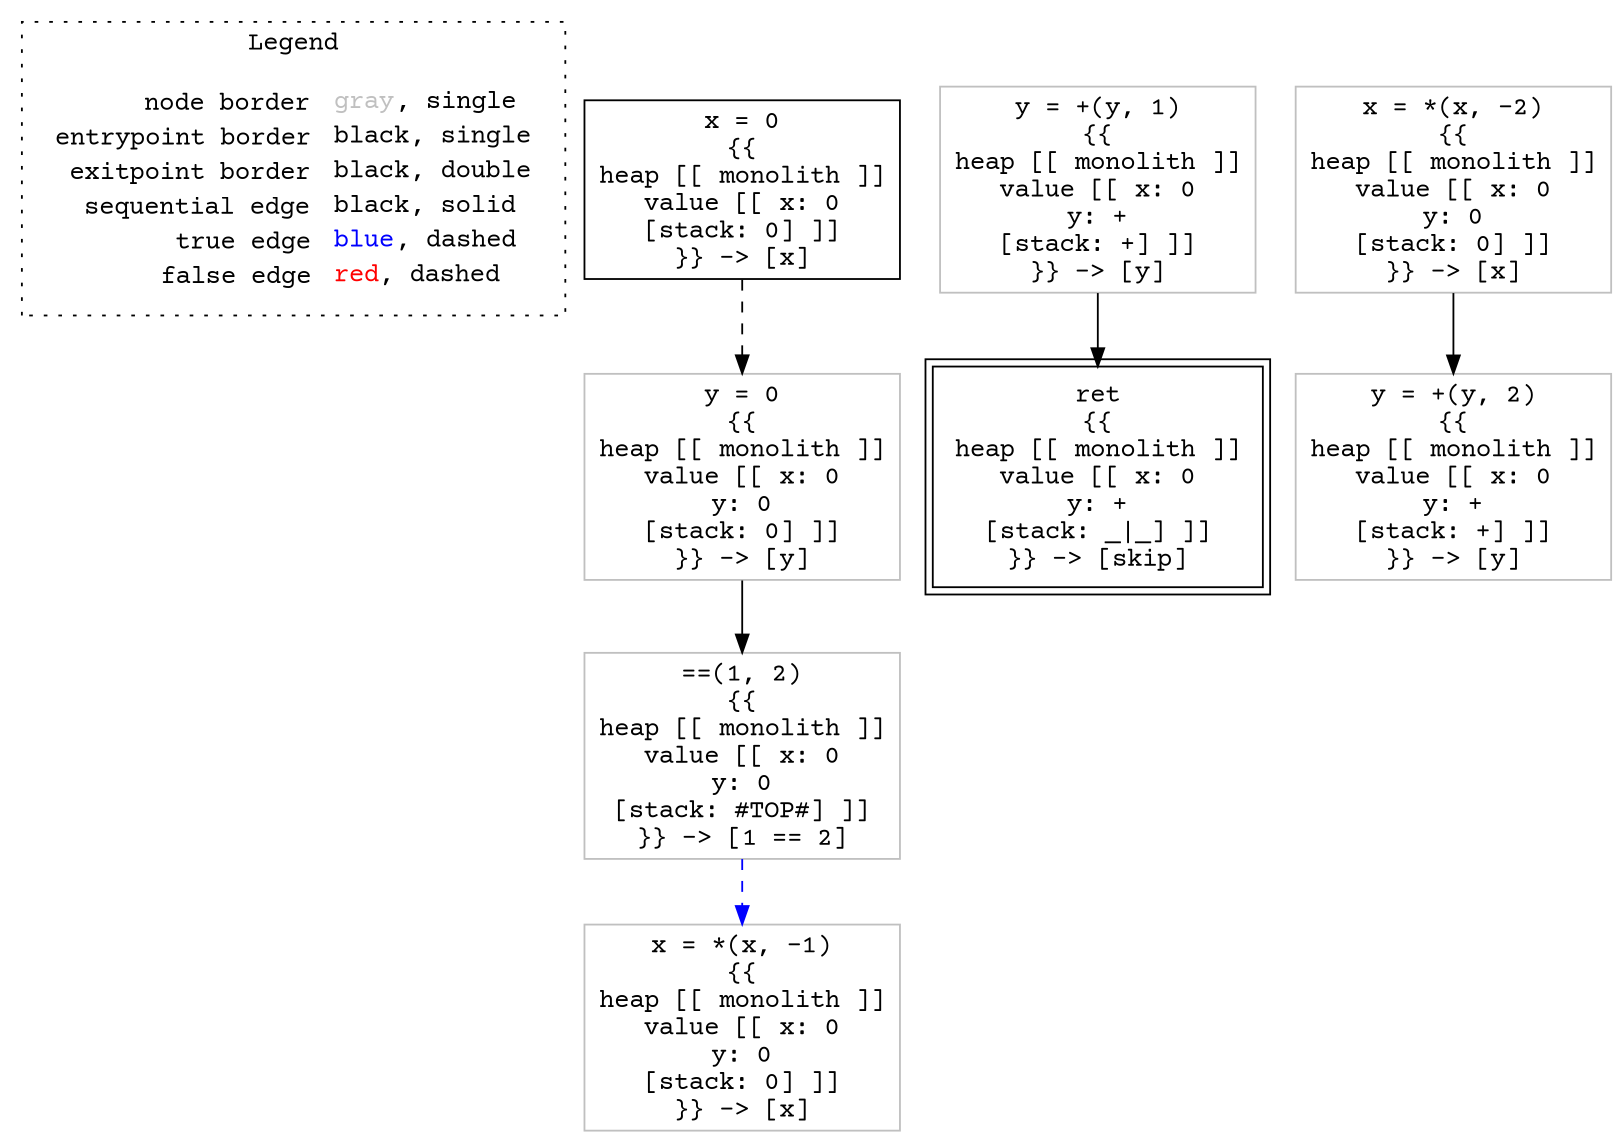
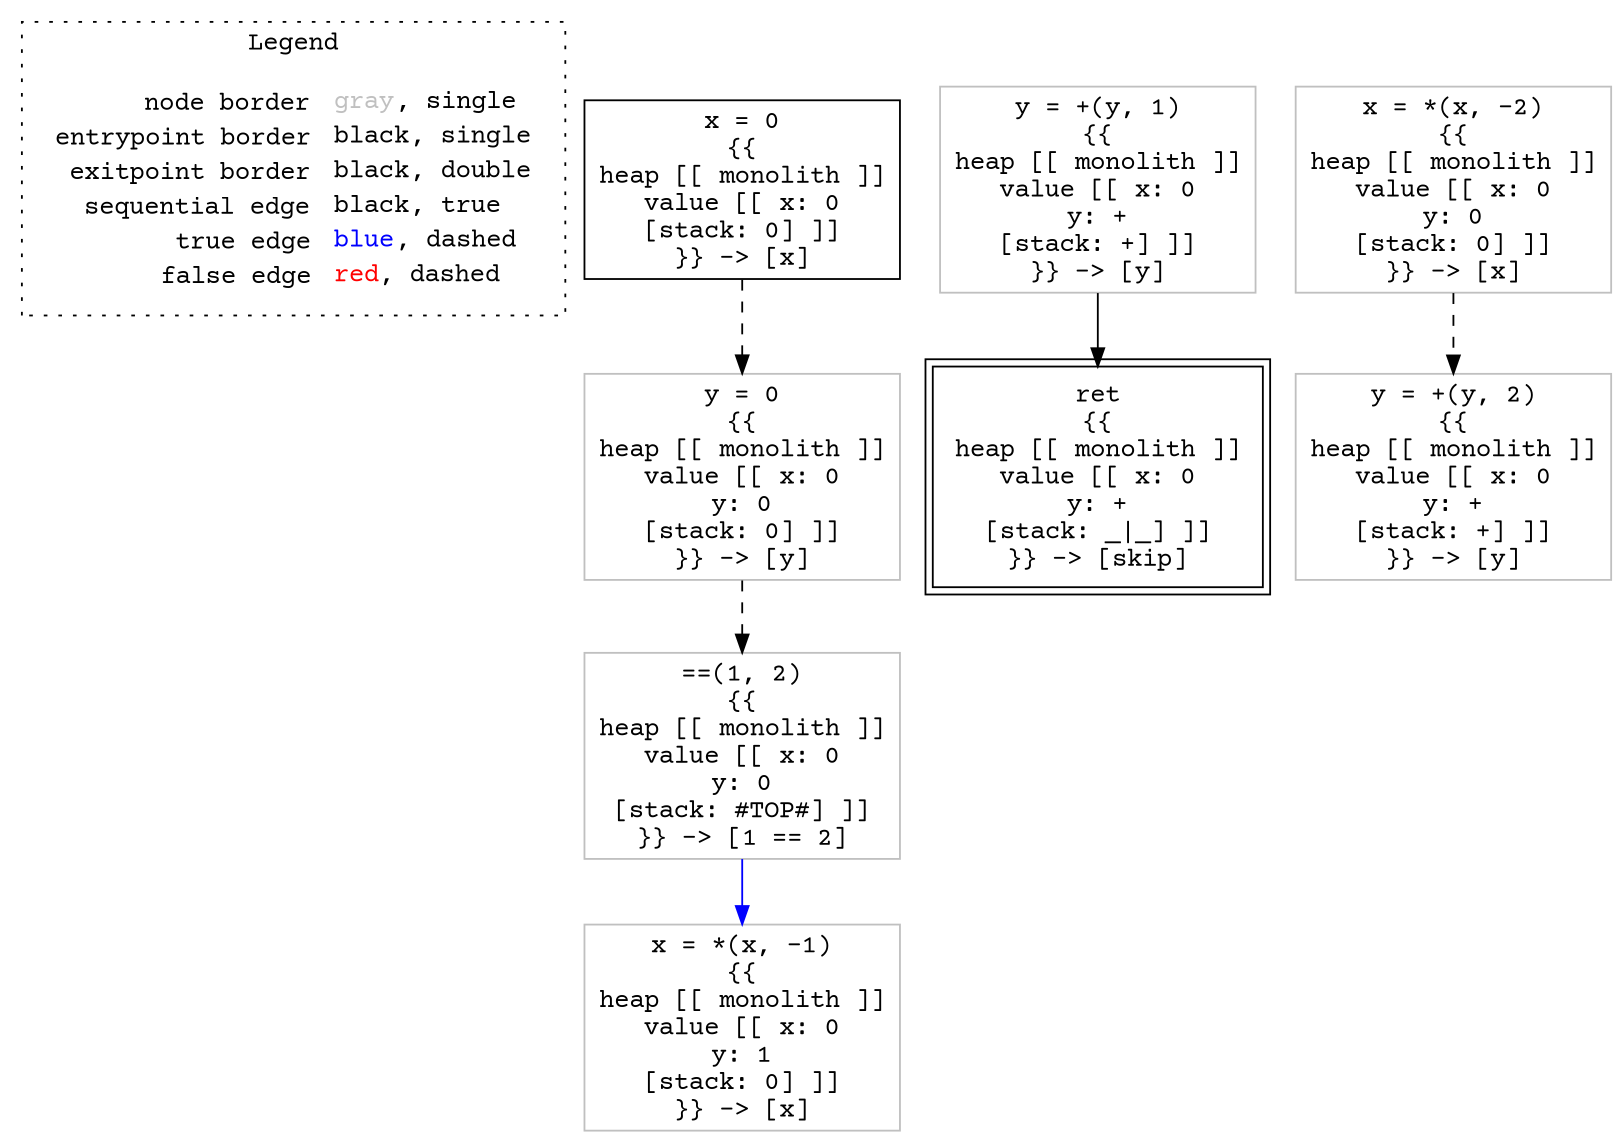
(463, 204) -> (456, 204)
(1453, 324) -> (1453, 324)
(742, 607) -> (742, 607)
(742, 883) -> (742, 883)
(742, 1054) -> (742, 1054)
